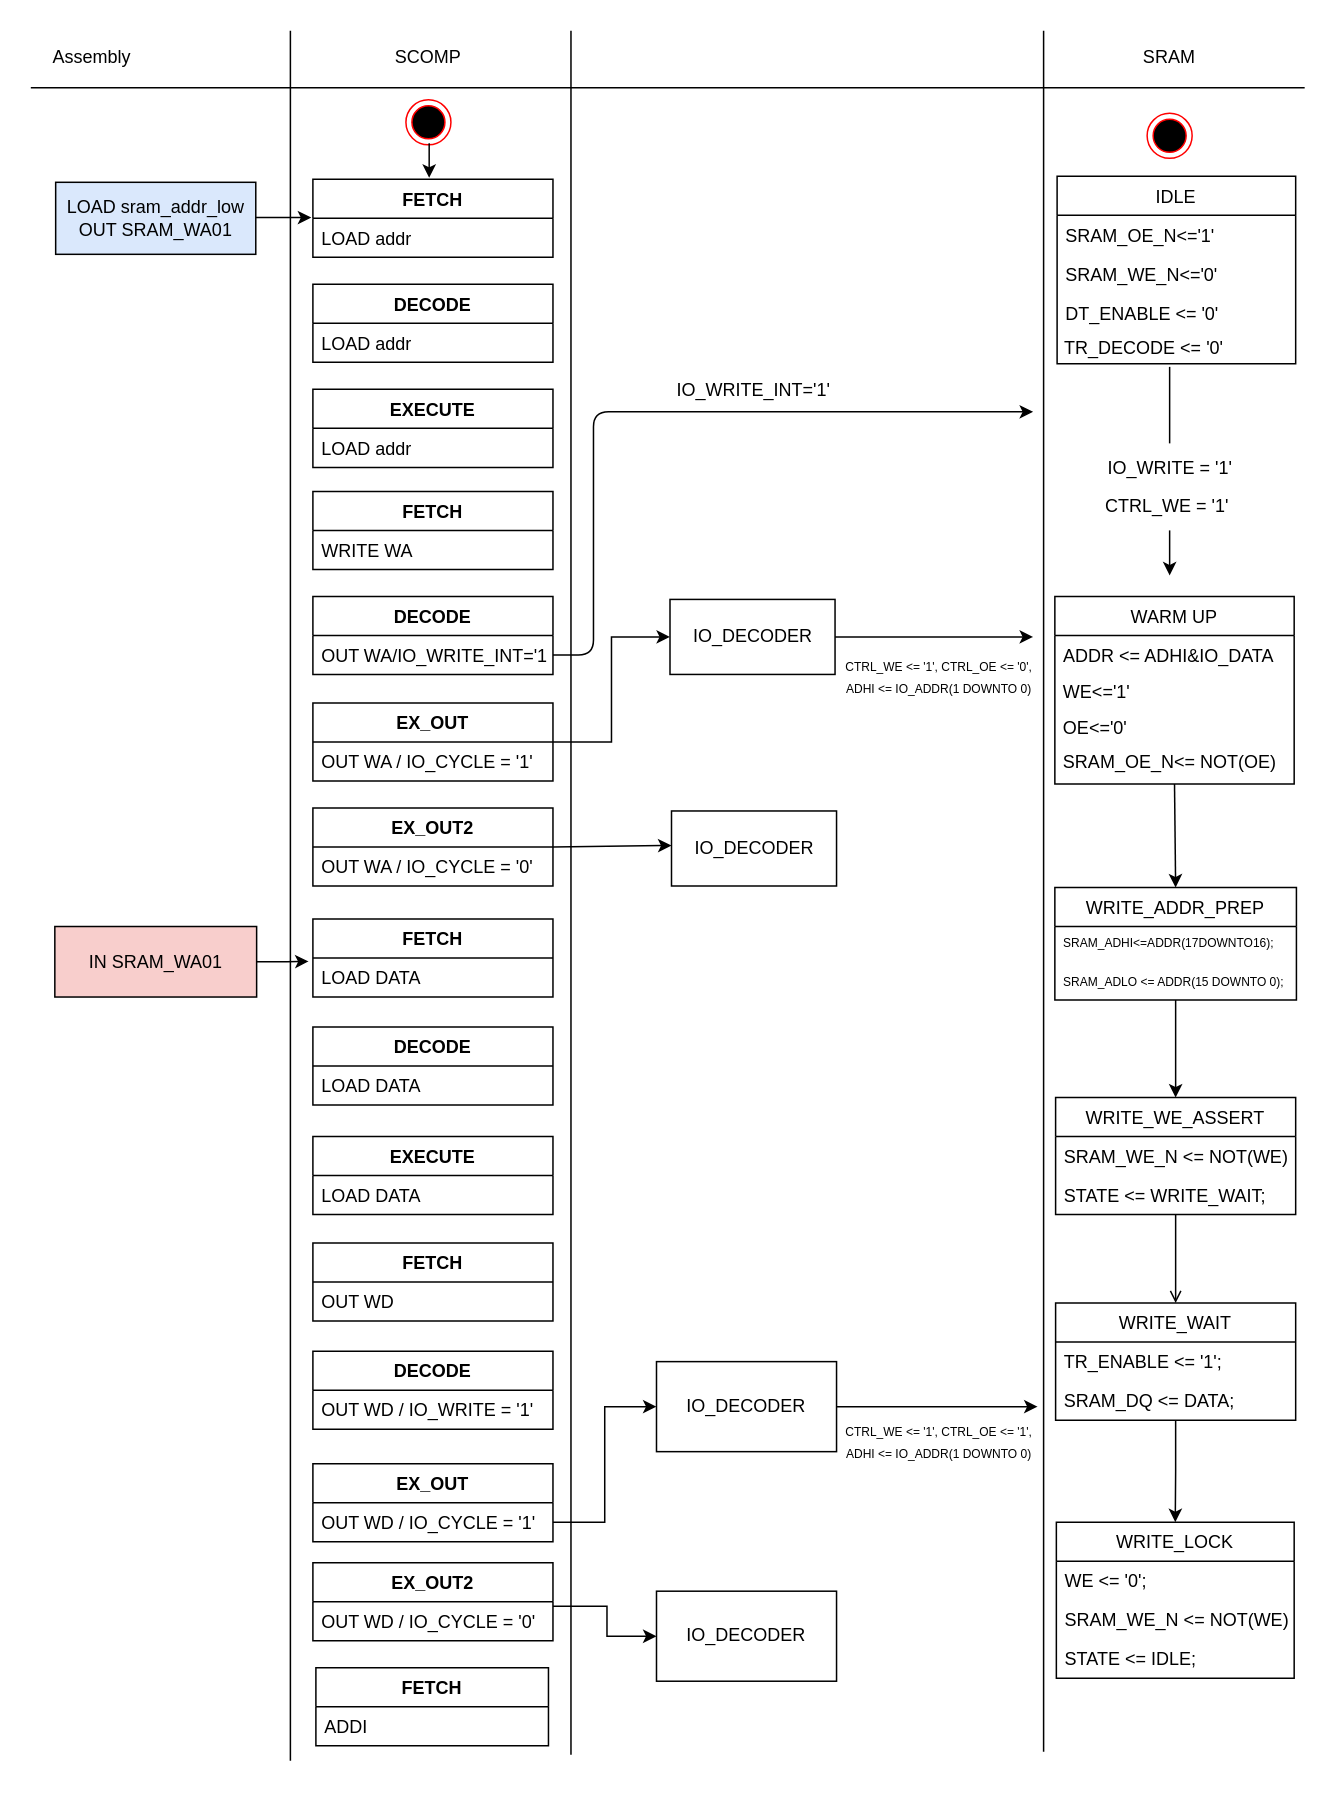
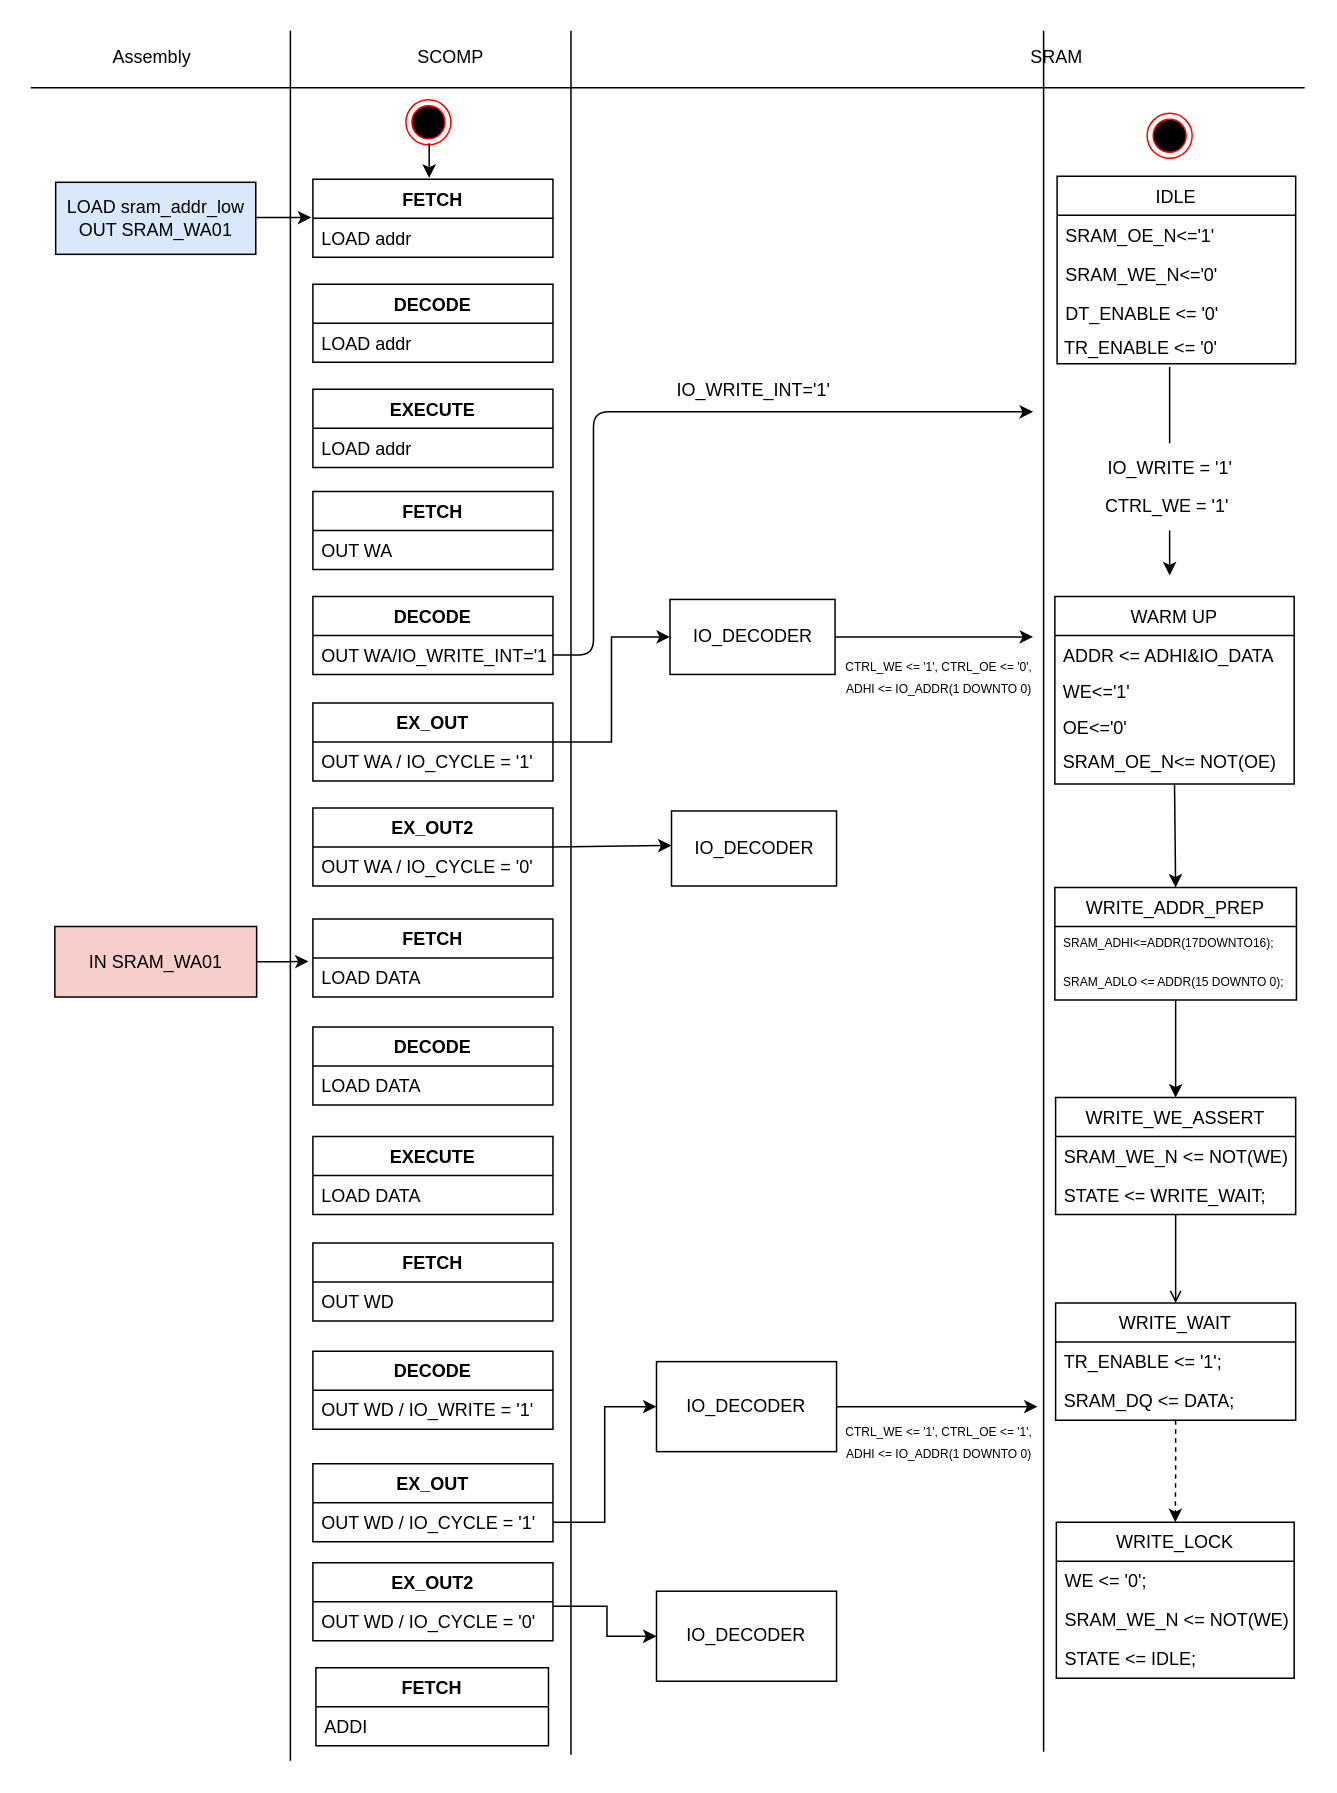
(92, 58) -> (152, 58)
(428, 58) -> (451, 58)
(1169, 58) -> (1057, 58)
(1131, 349) -> (1131, 349)
(359, 551) -> (349, 551)
(1175, 1466) -> (1175, 1466)
